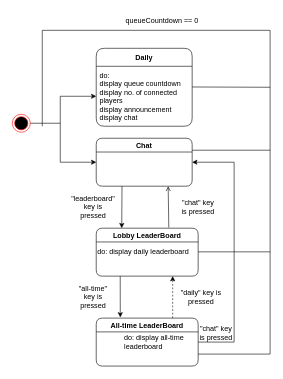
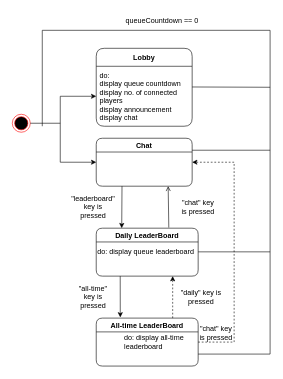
(144, 58) -> (144, 58)
(147, 236) -> (147, 236)
(234, 250) -> (234, 250)
(148, 252) -> (149, 252)
